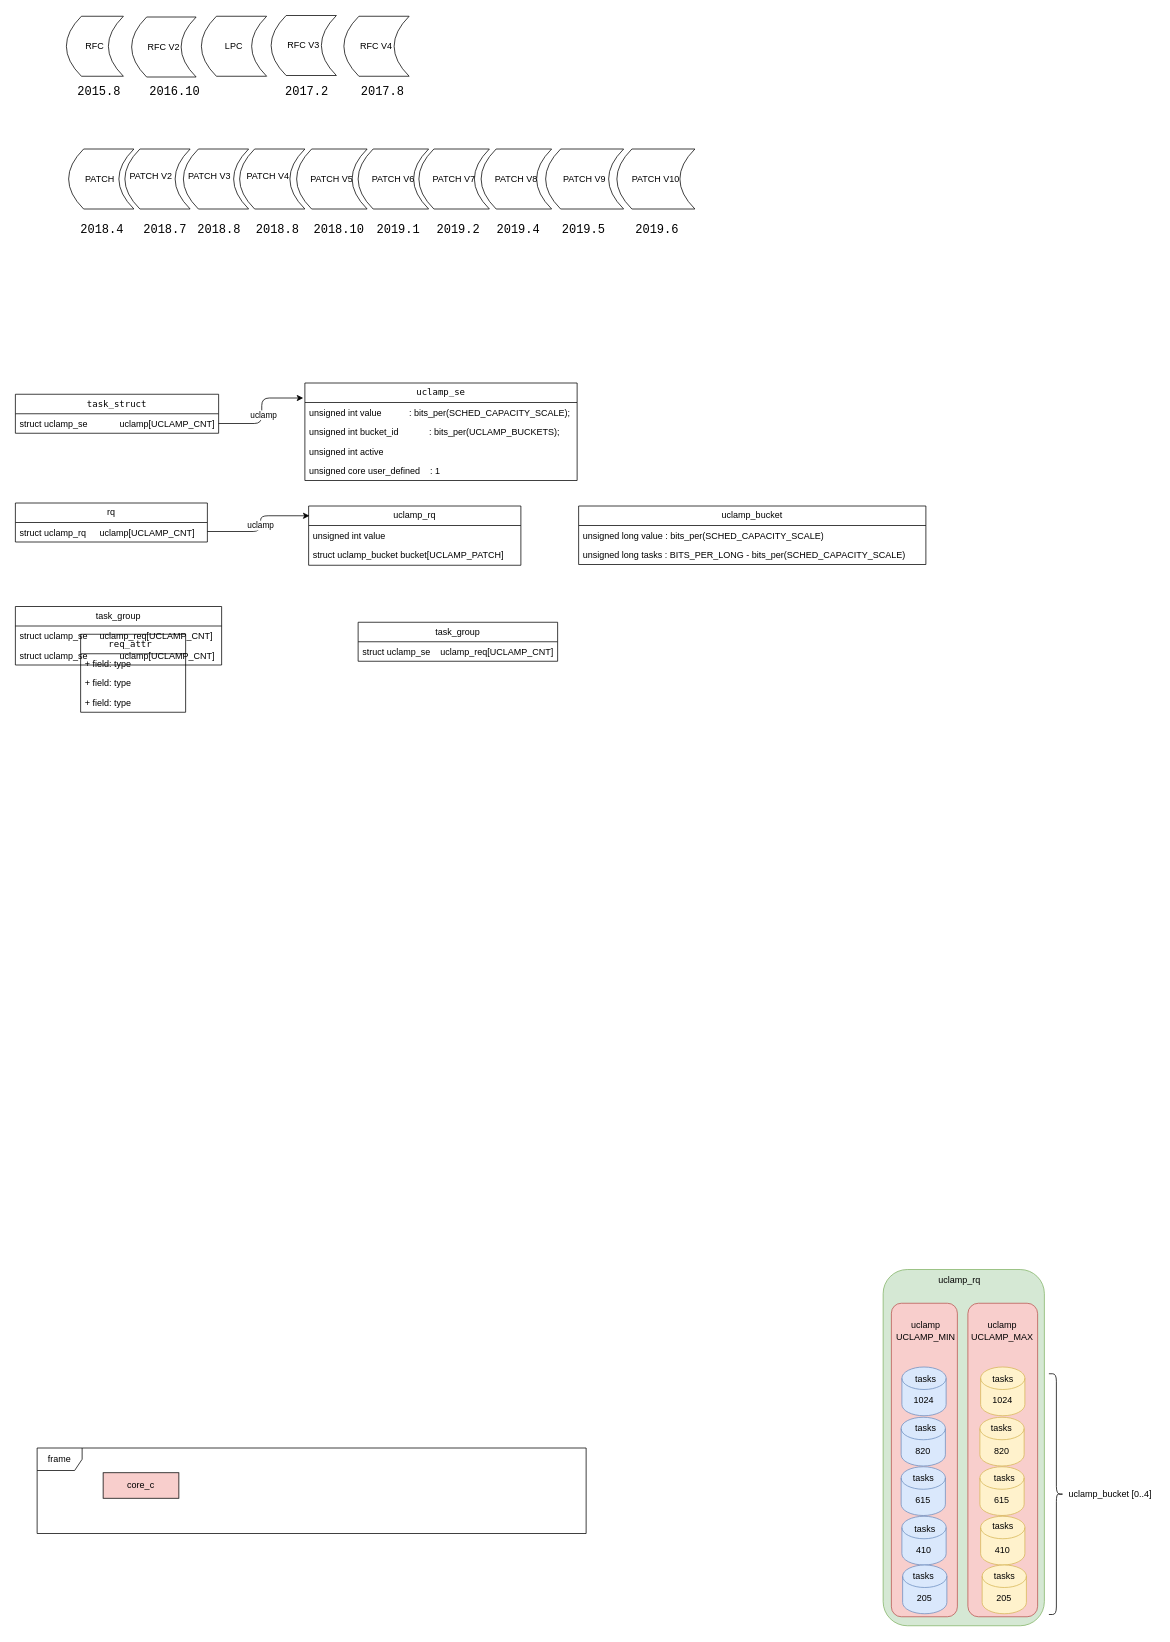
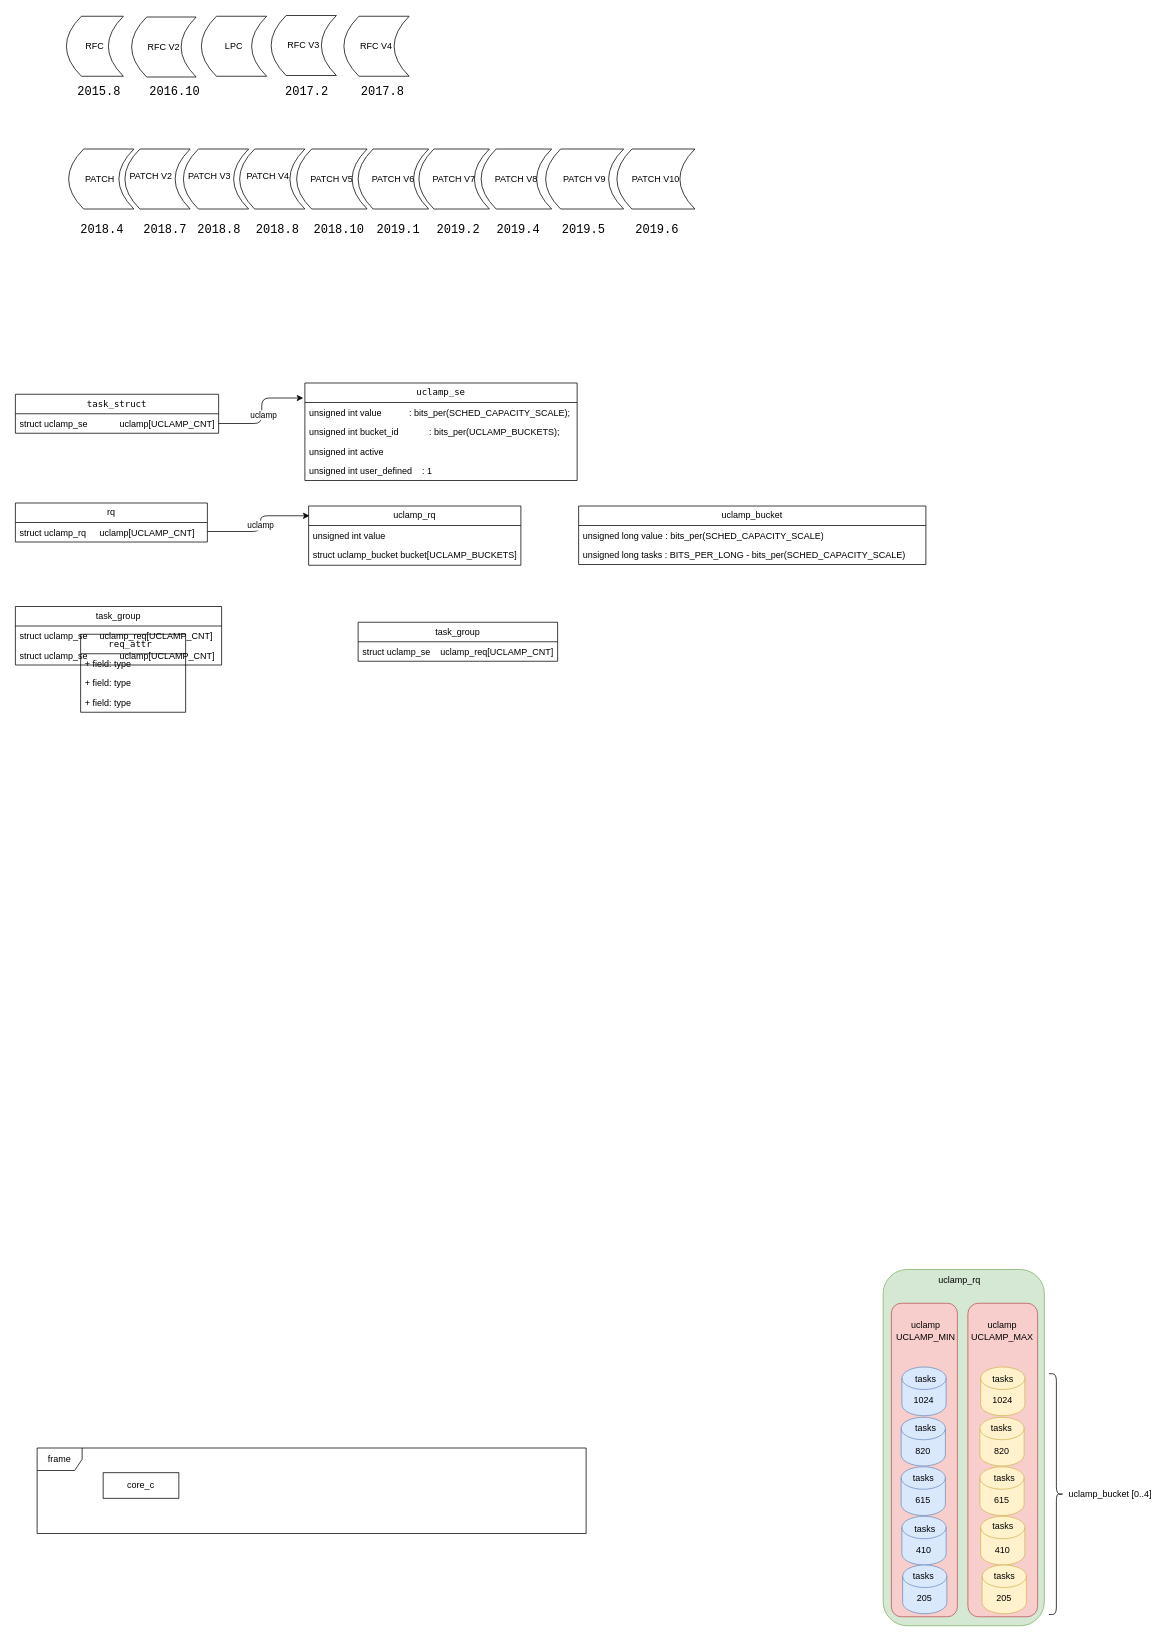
(384, 472) -> (381, 472)
(413, 556) -> (416, 561)
(141, 1485) -> (141, 1485)
